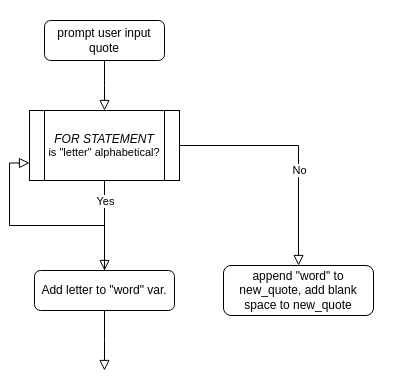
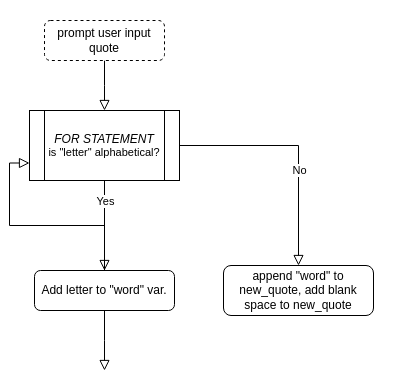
(105, 41) -> (105, 41)
